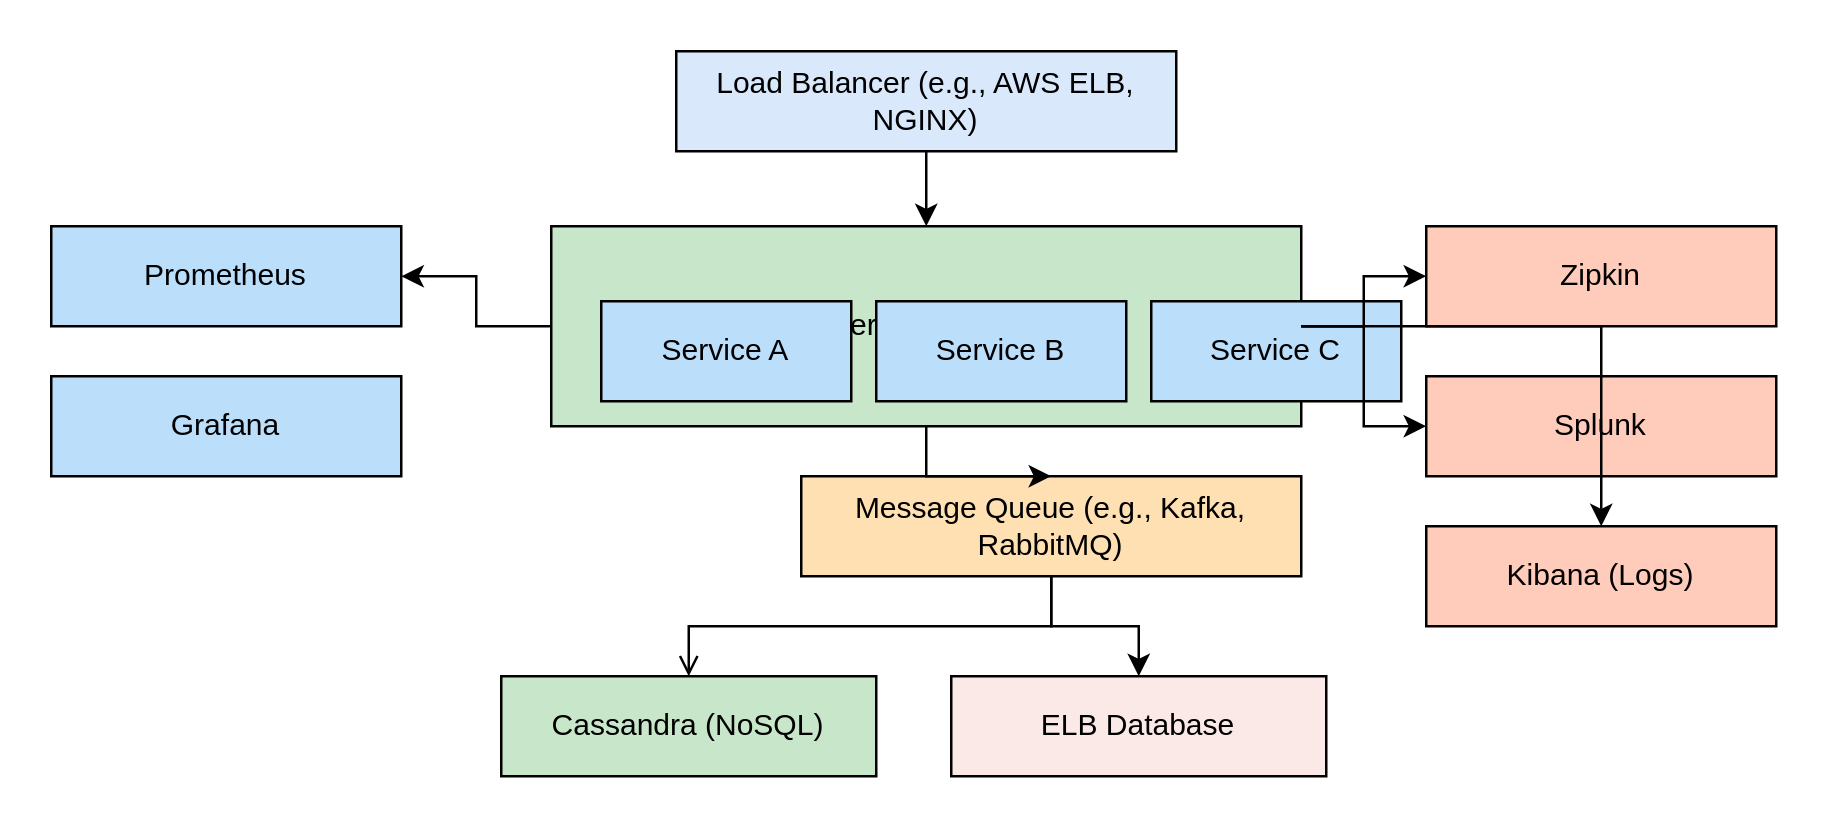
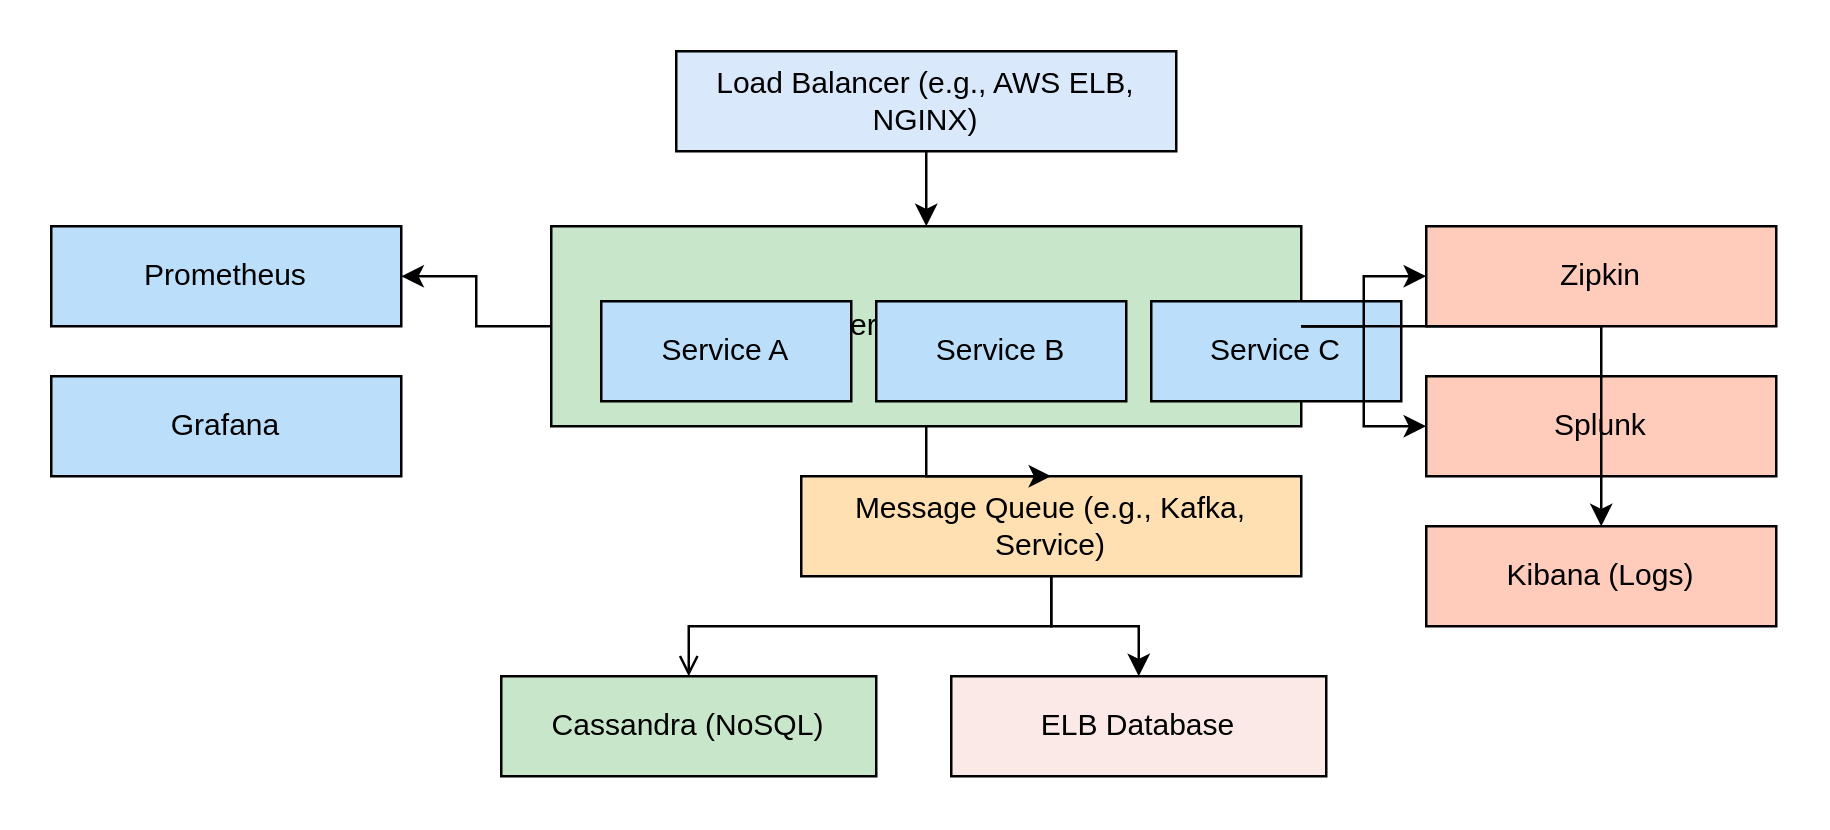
(1051, 526) -> (1051, 526)
